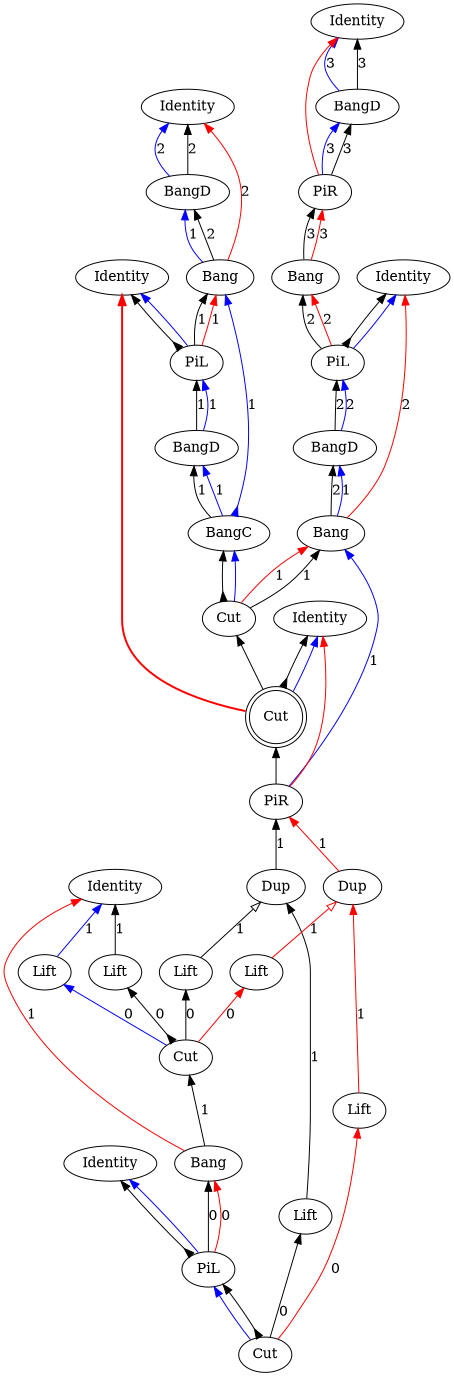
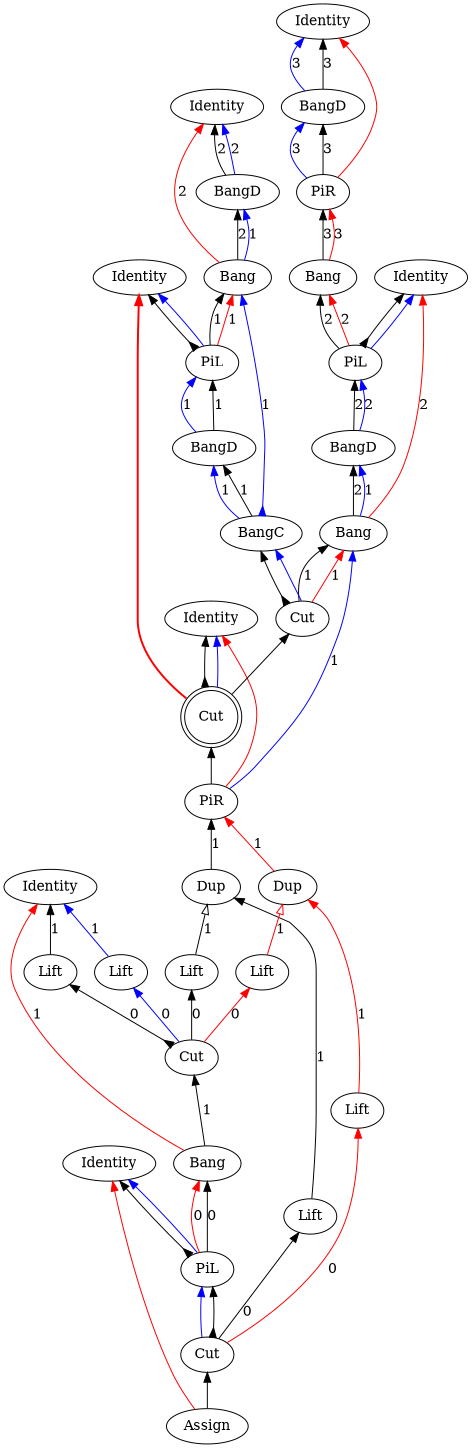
none -> (207, 1426)
